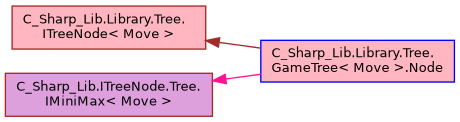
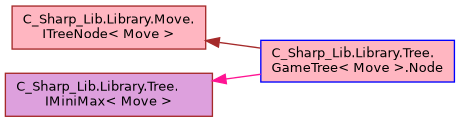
(109, 28) -> (109, 28)
(109, 95) -> (109, 95)
